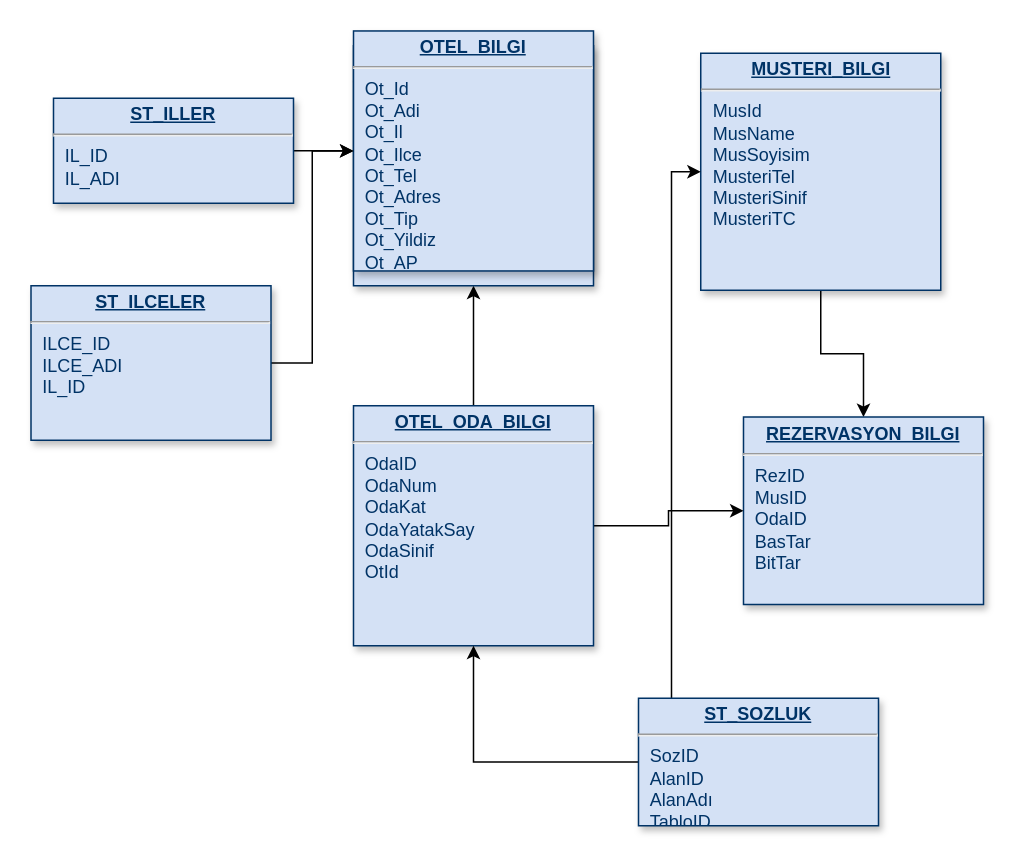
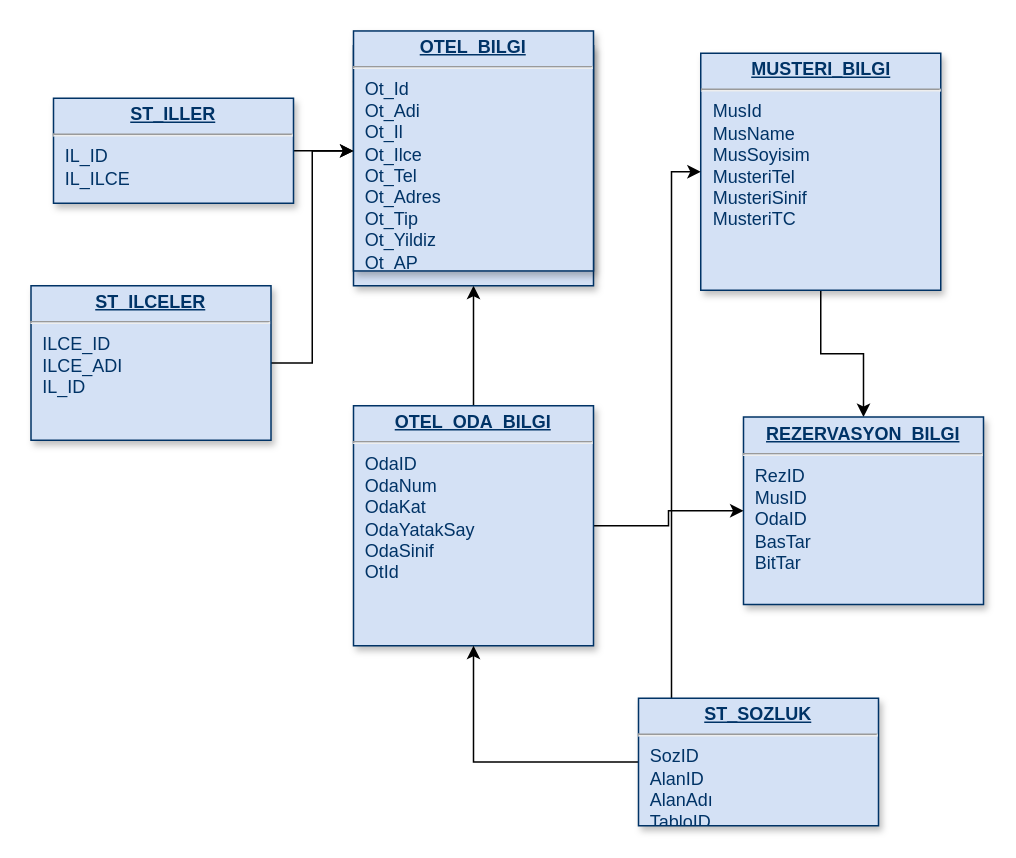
(94, 131) -> (94, 131)
